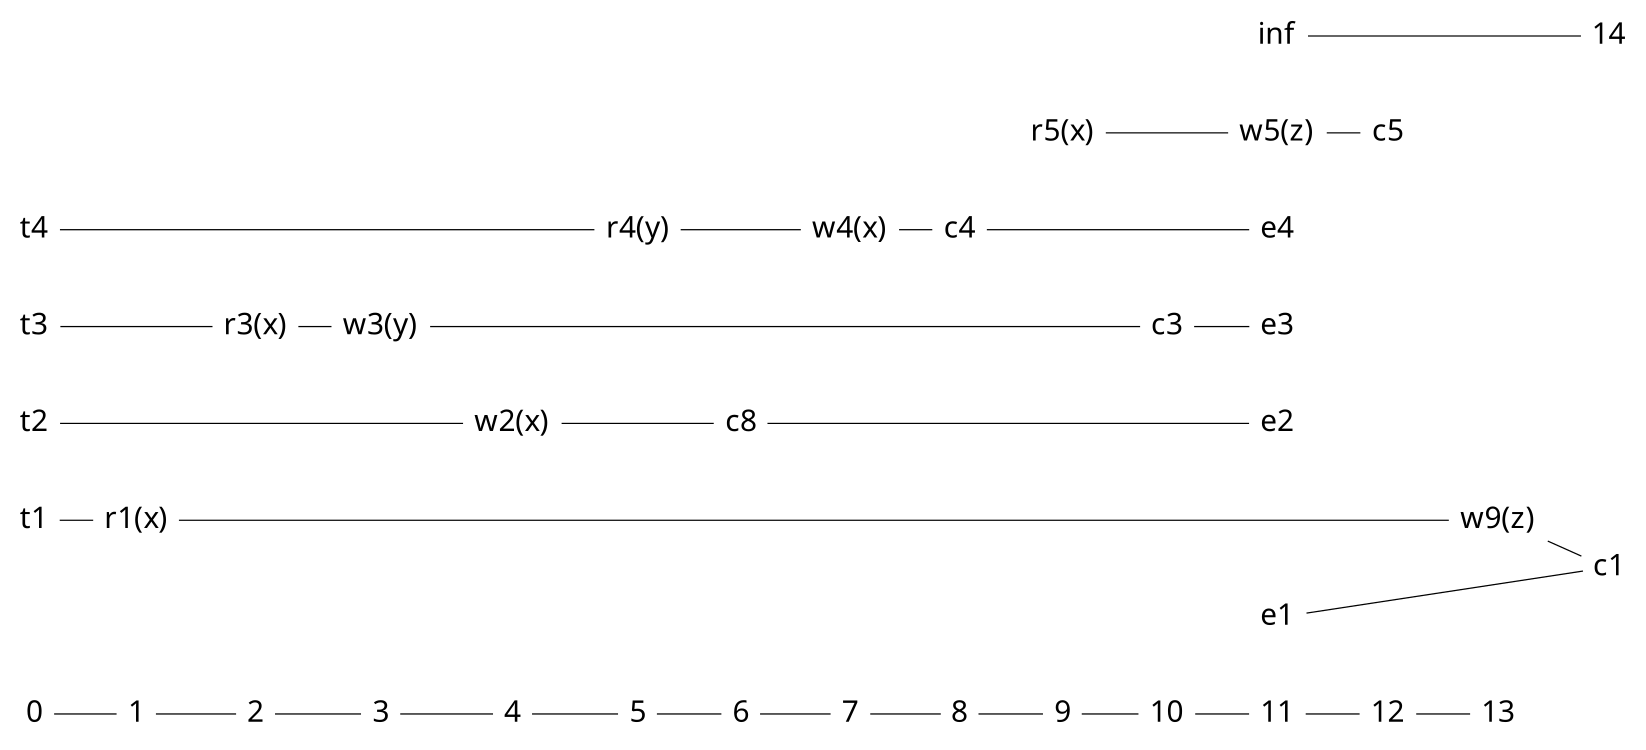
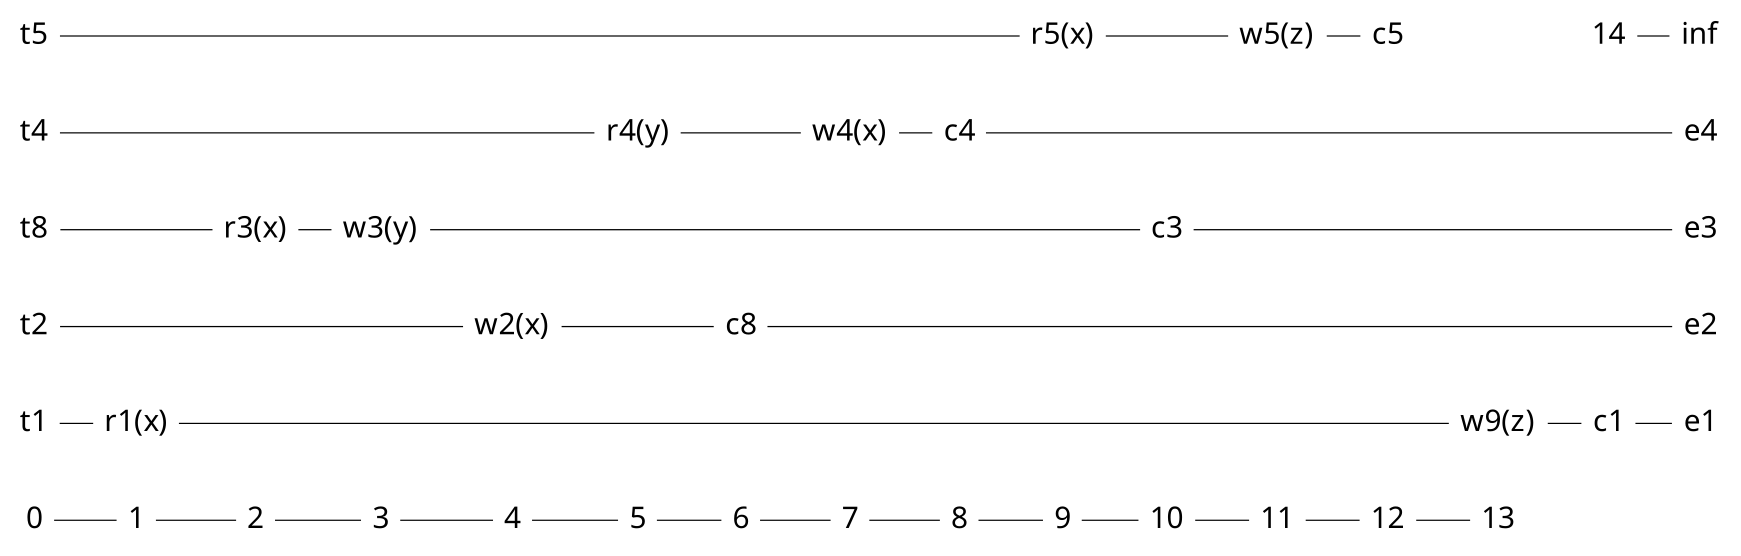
none -> (35, 36)
(1444, 36) -> (1653, 36)
(35, 327) -> (35, 230)
(906, 714) -> (905, 520)
